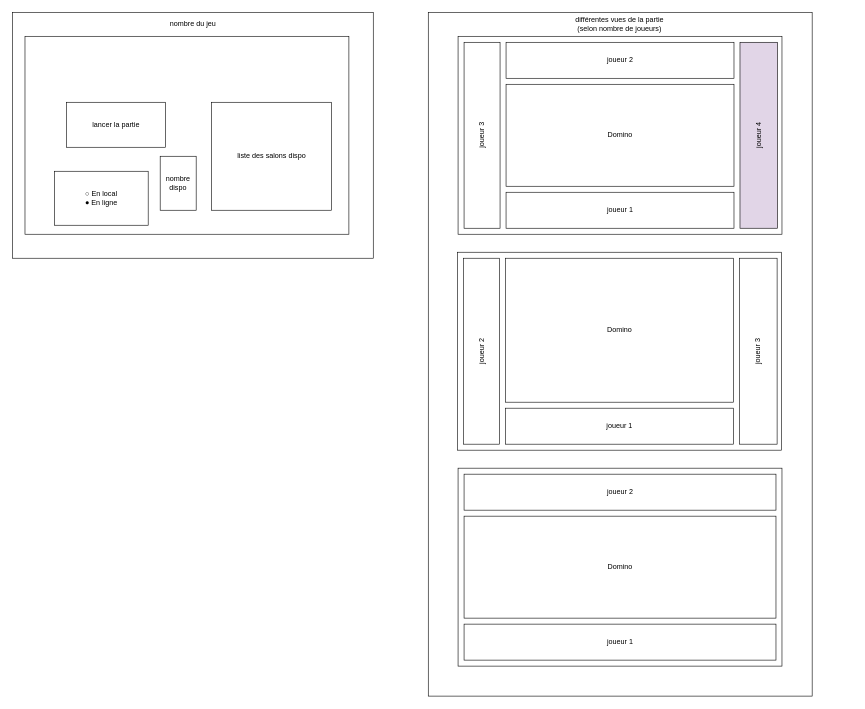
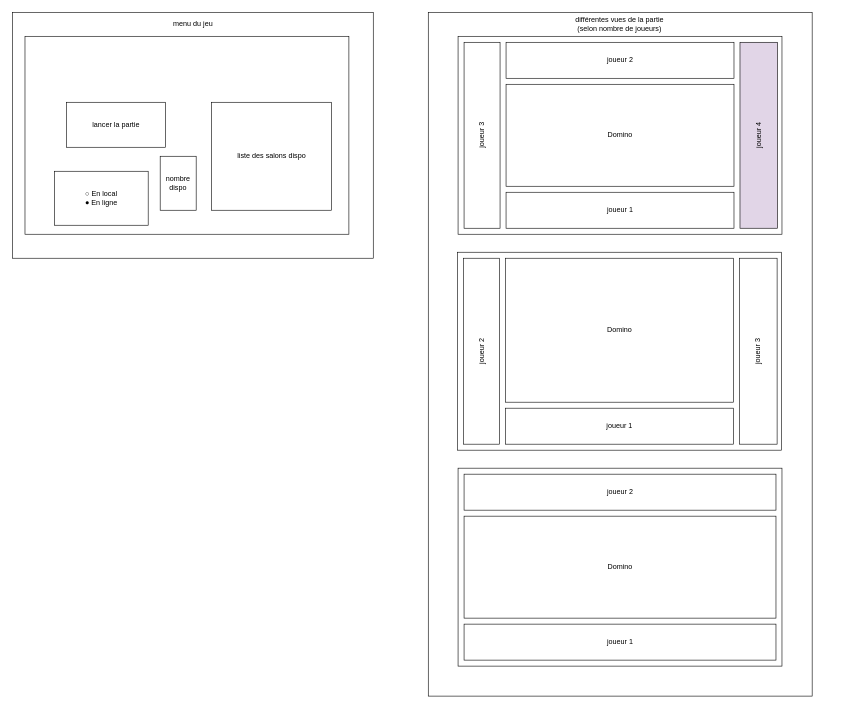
(193, 24) -> (193, 24)
